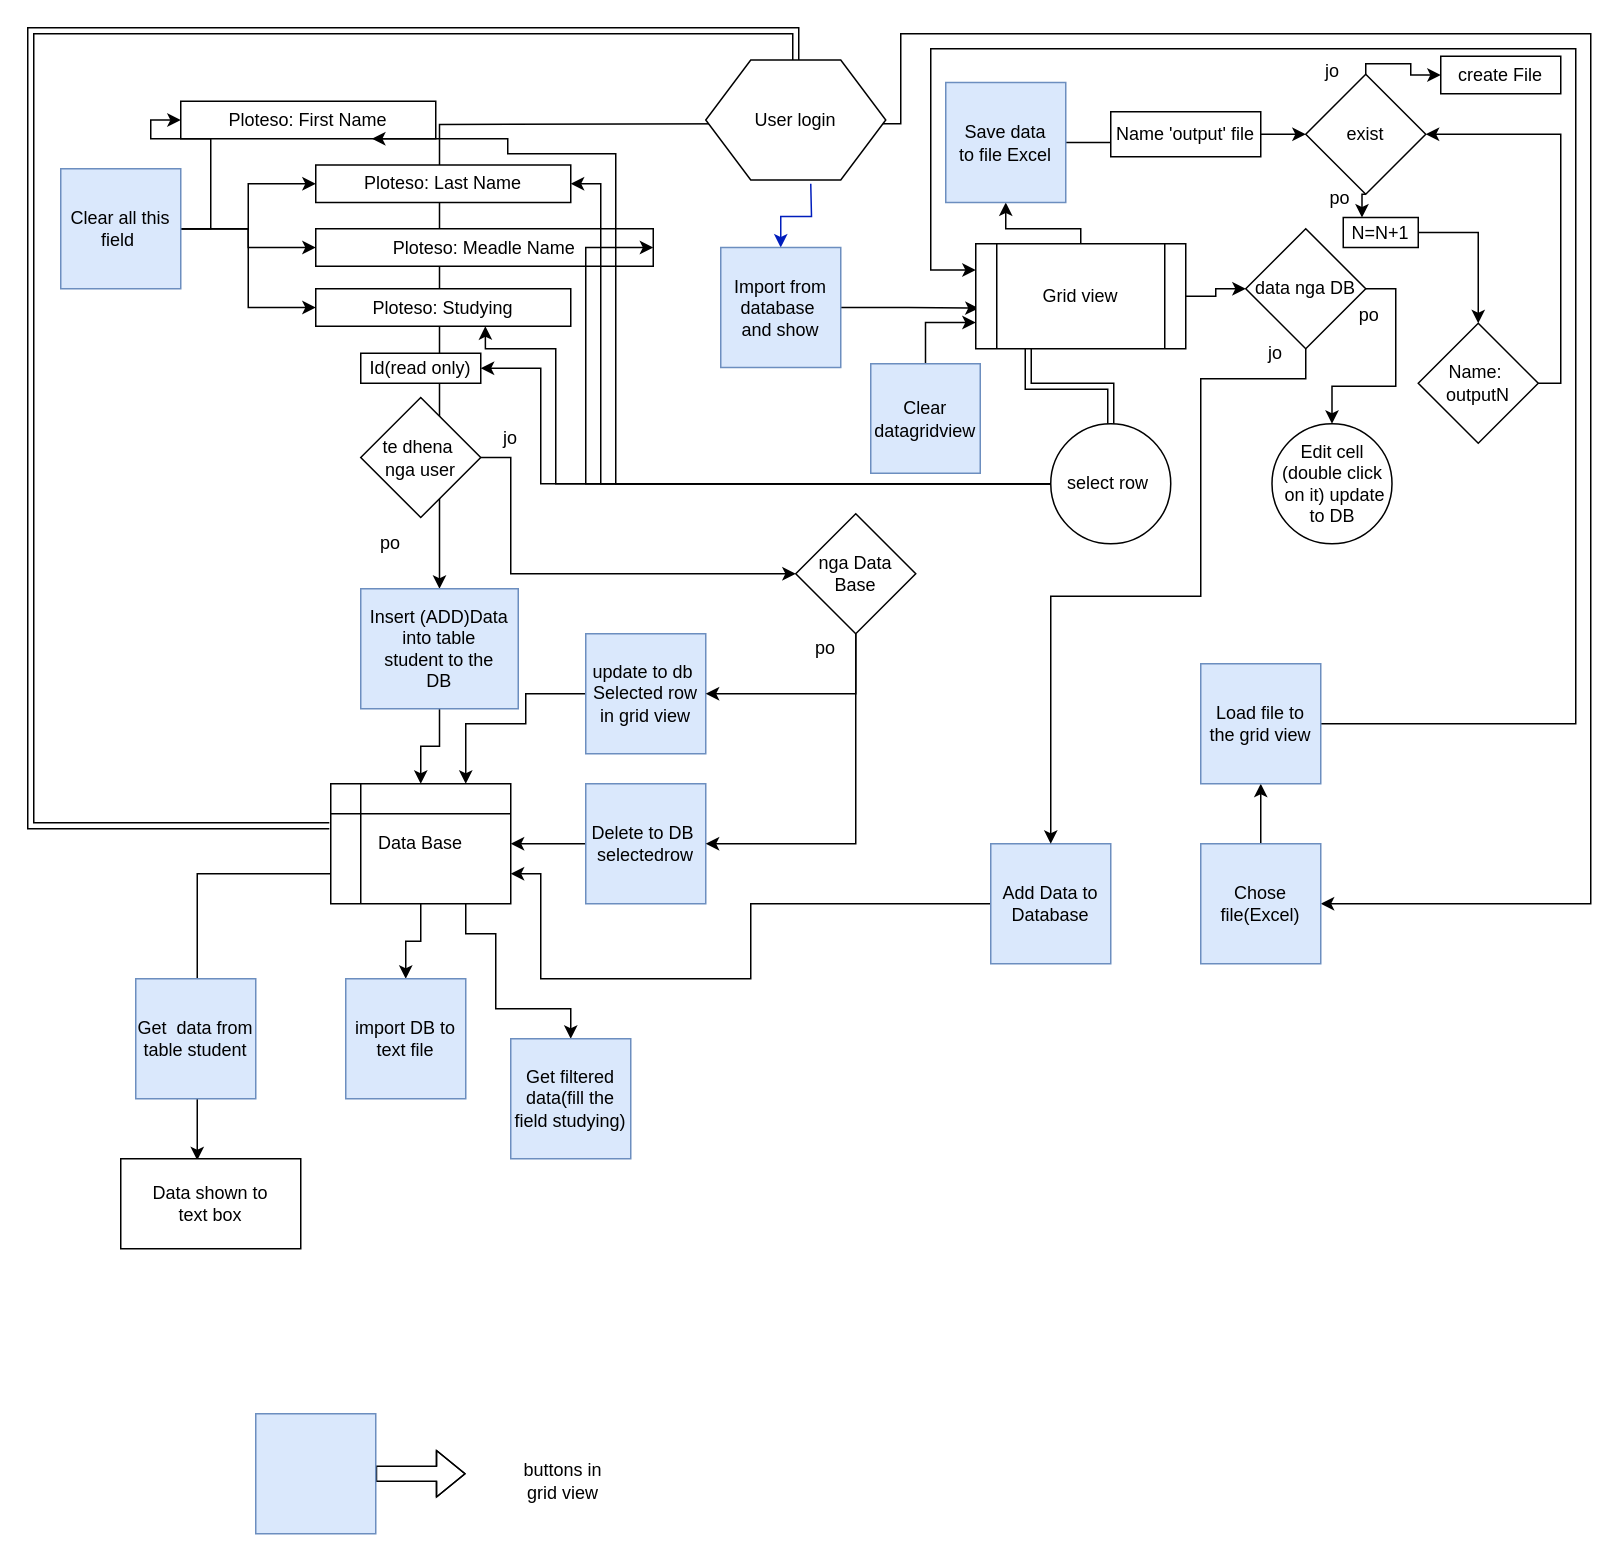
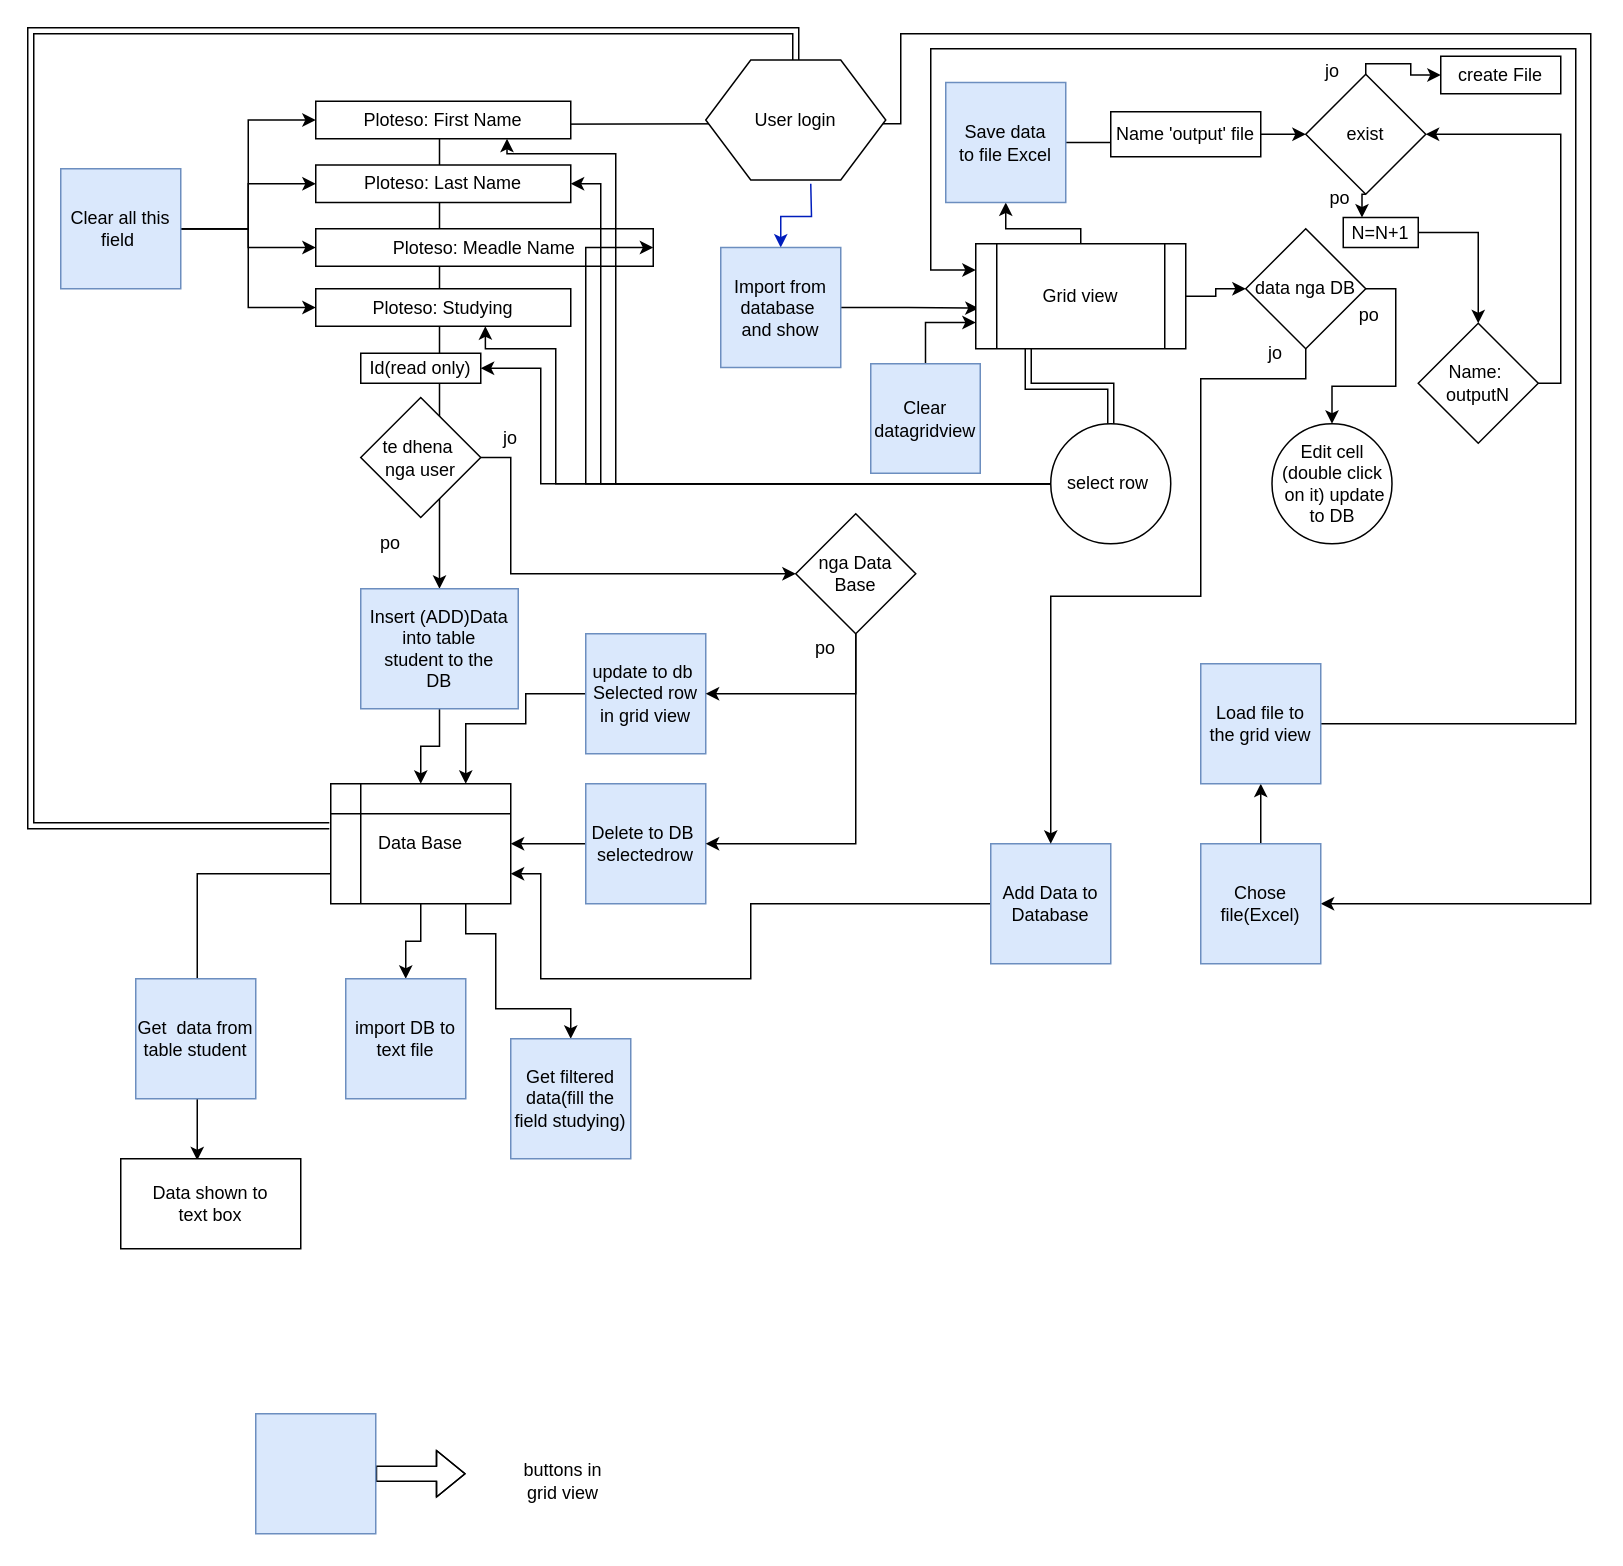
(308, 120) -> (443, 120)
